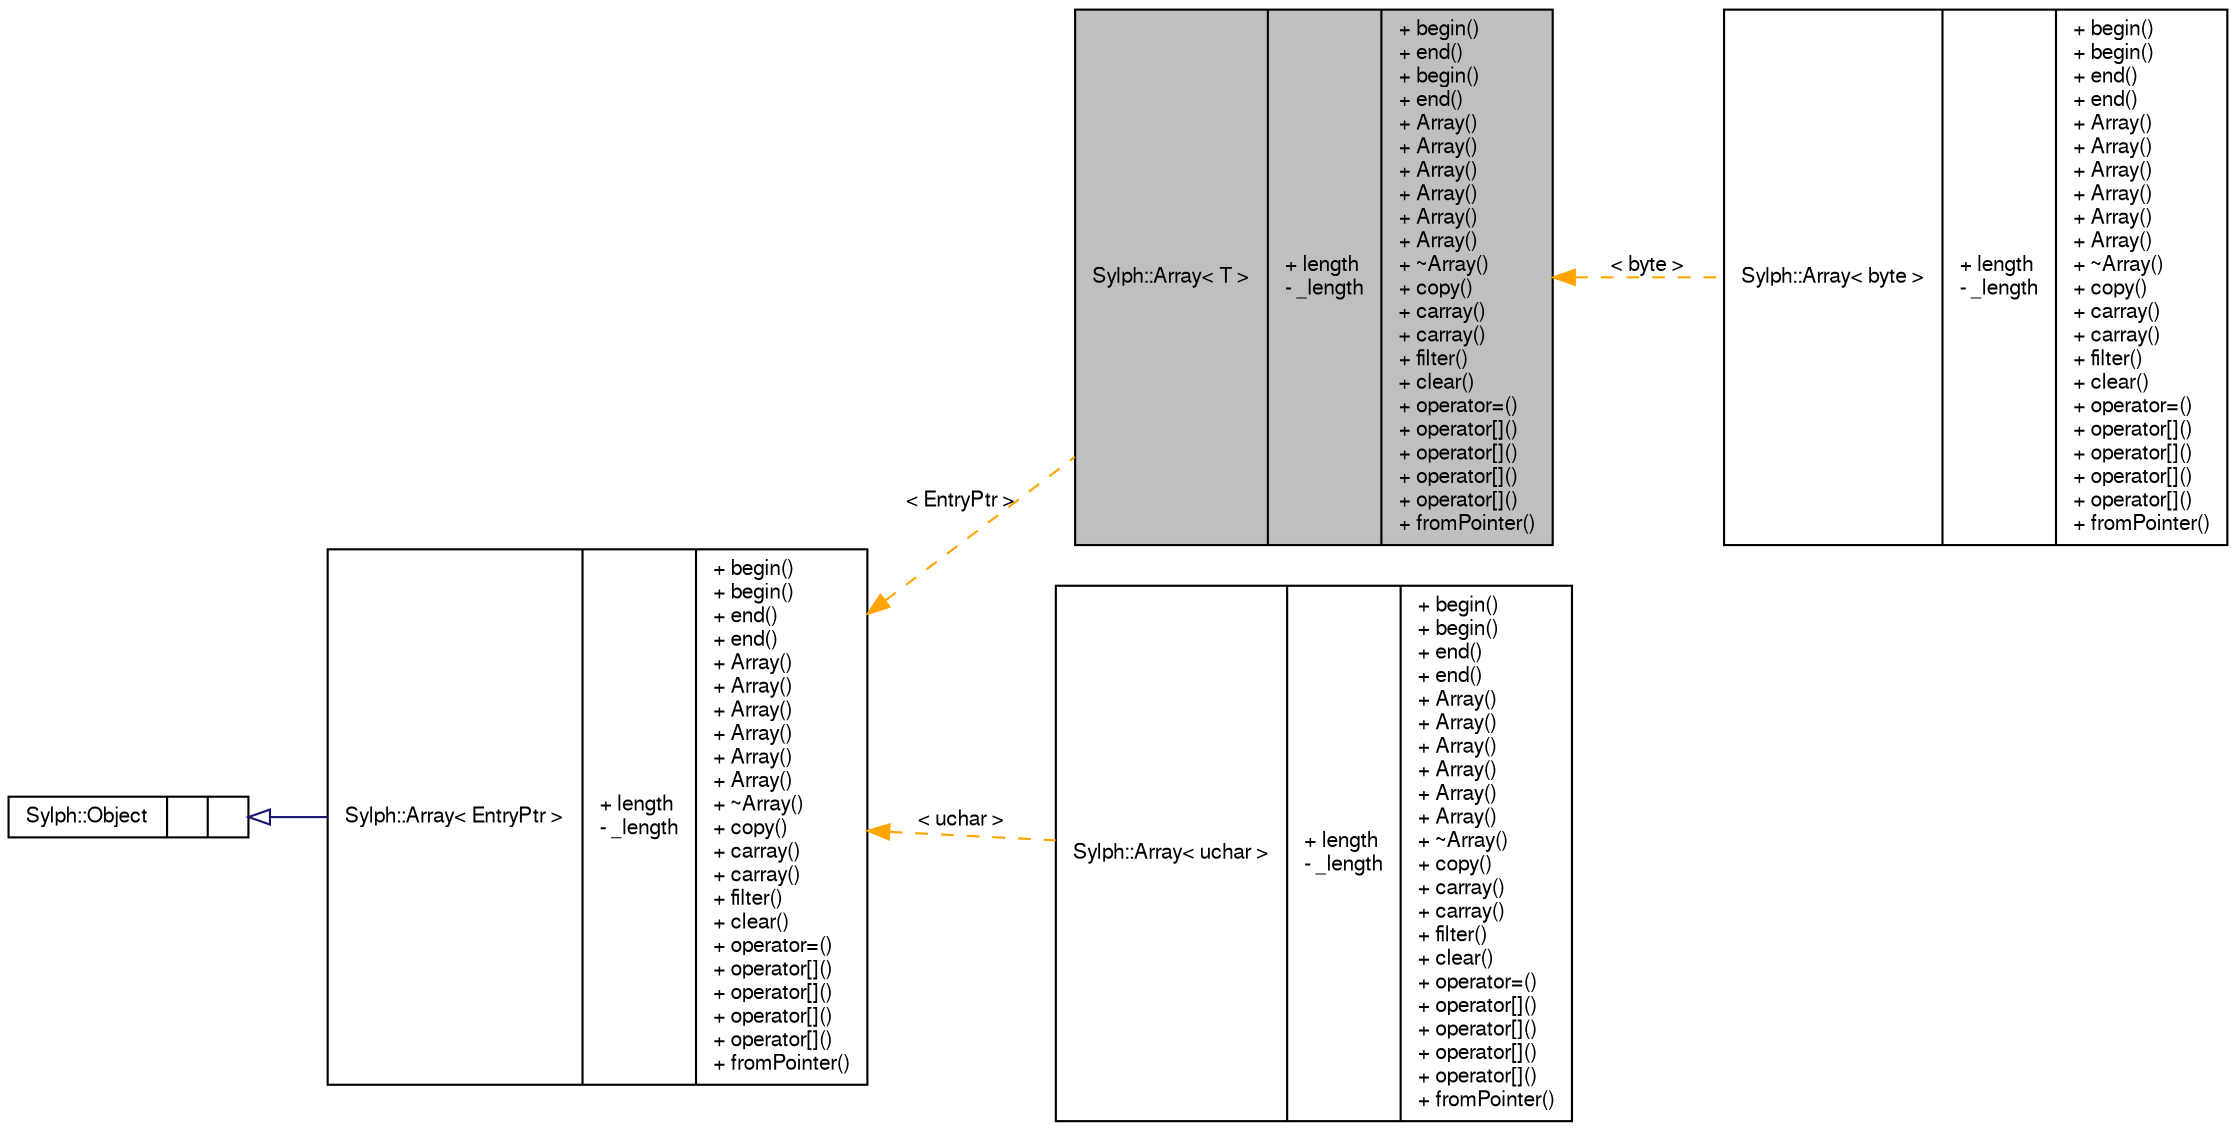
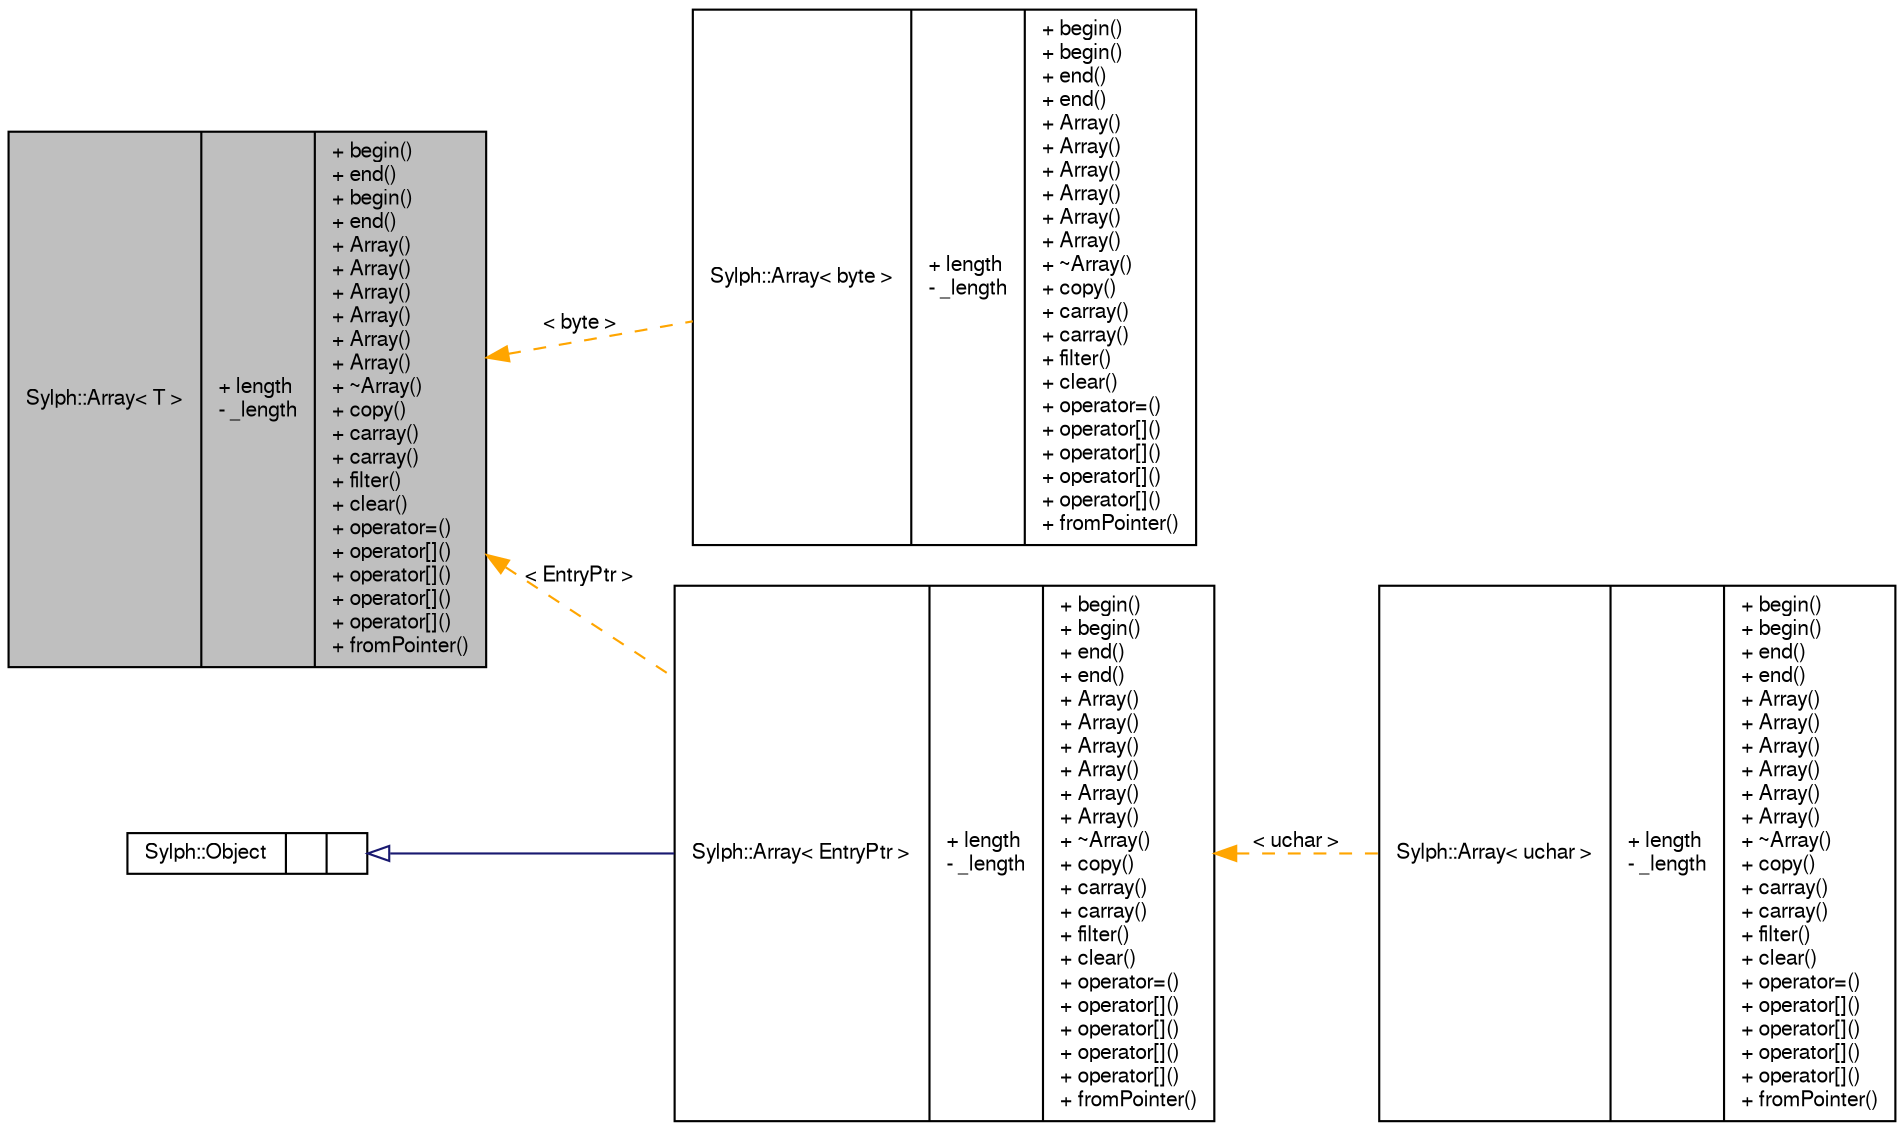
(980, 529) -> (590, 622)
